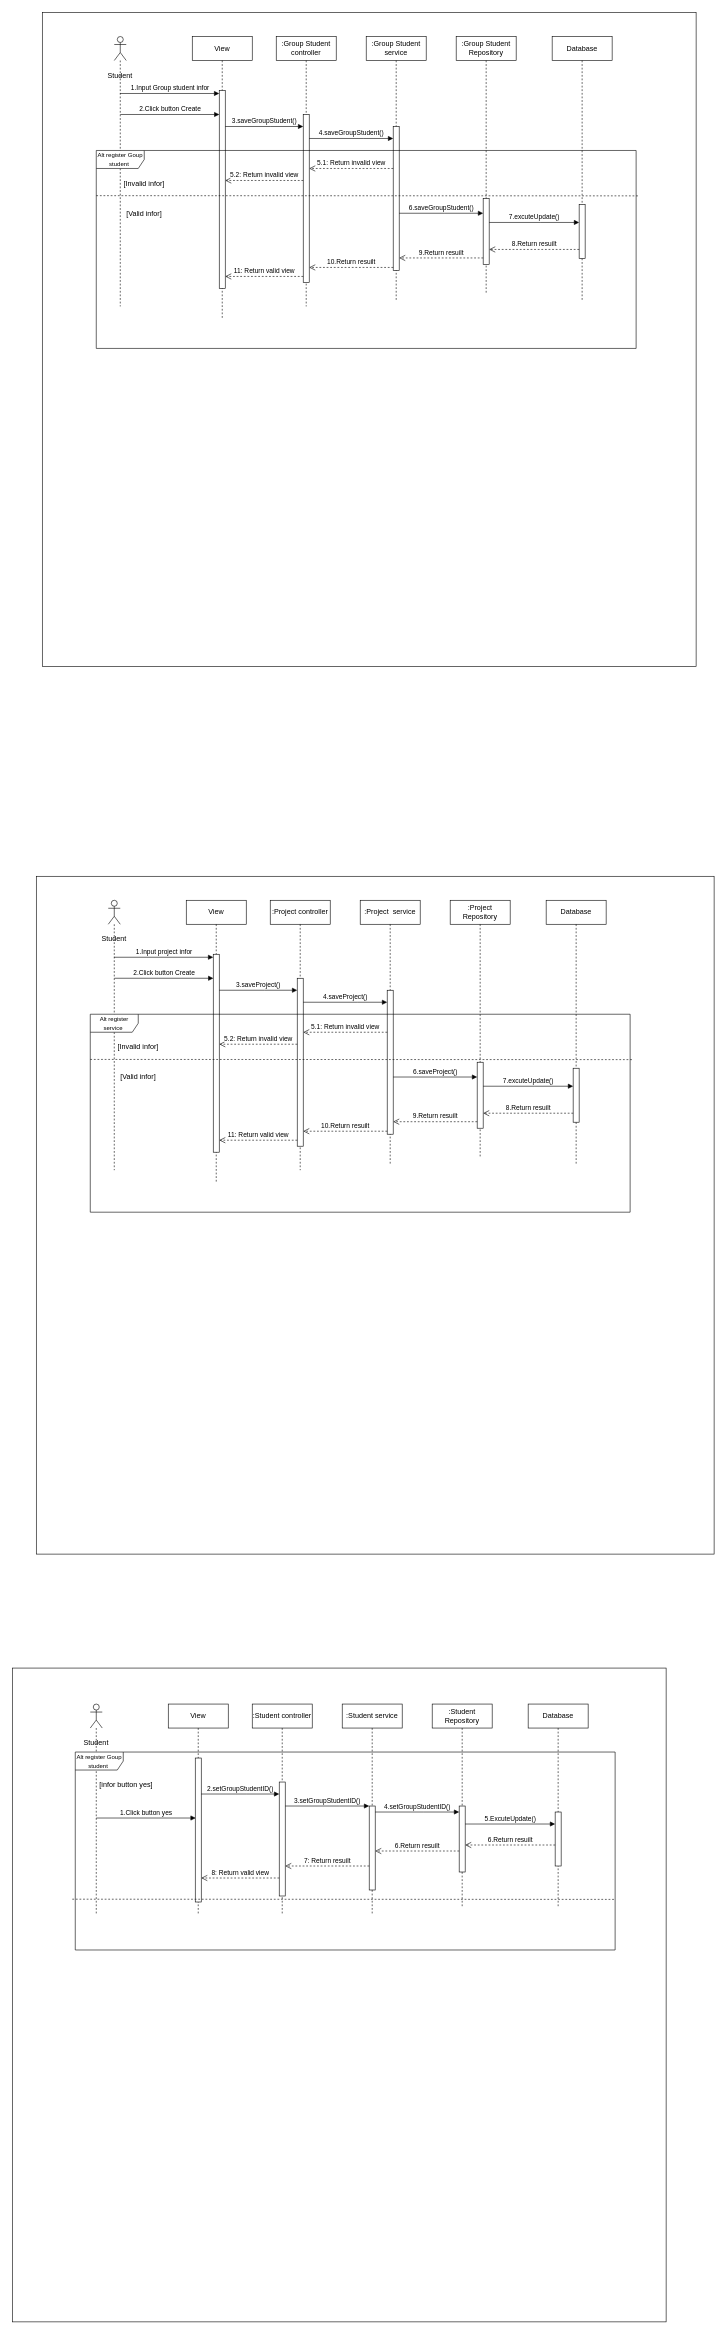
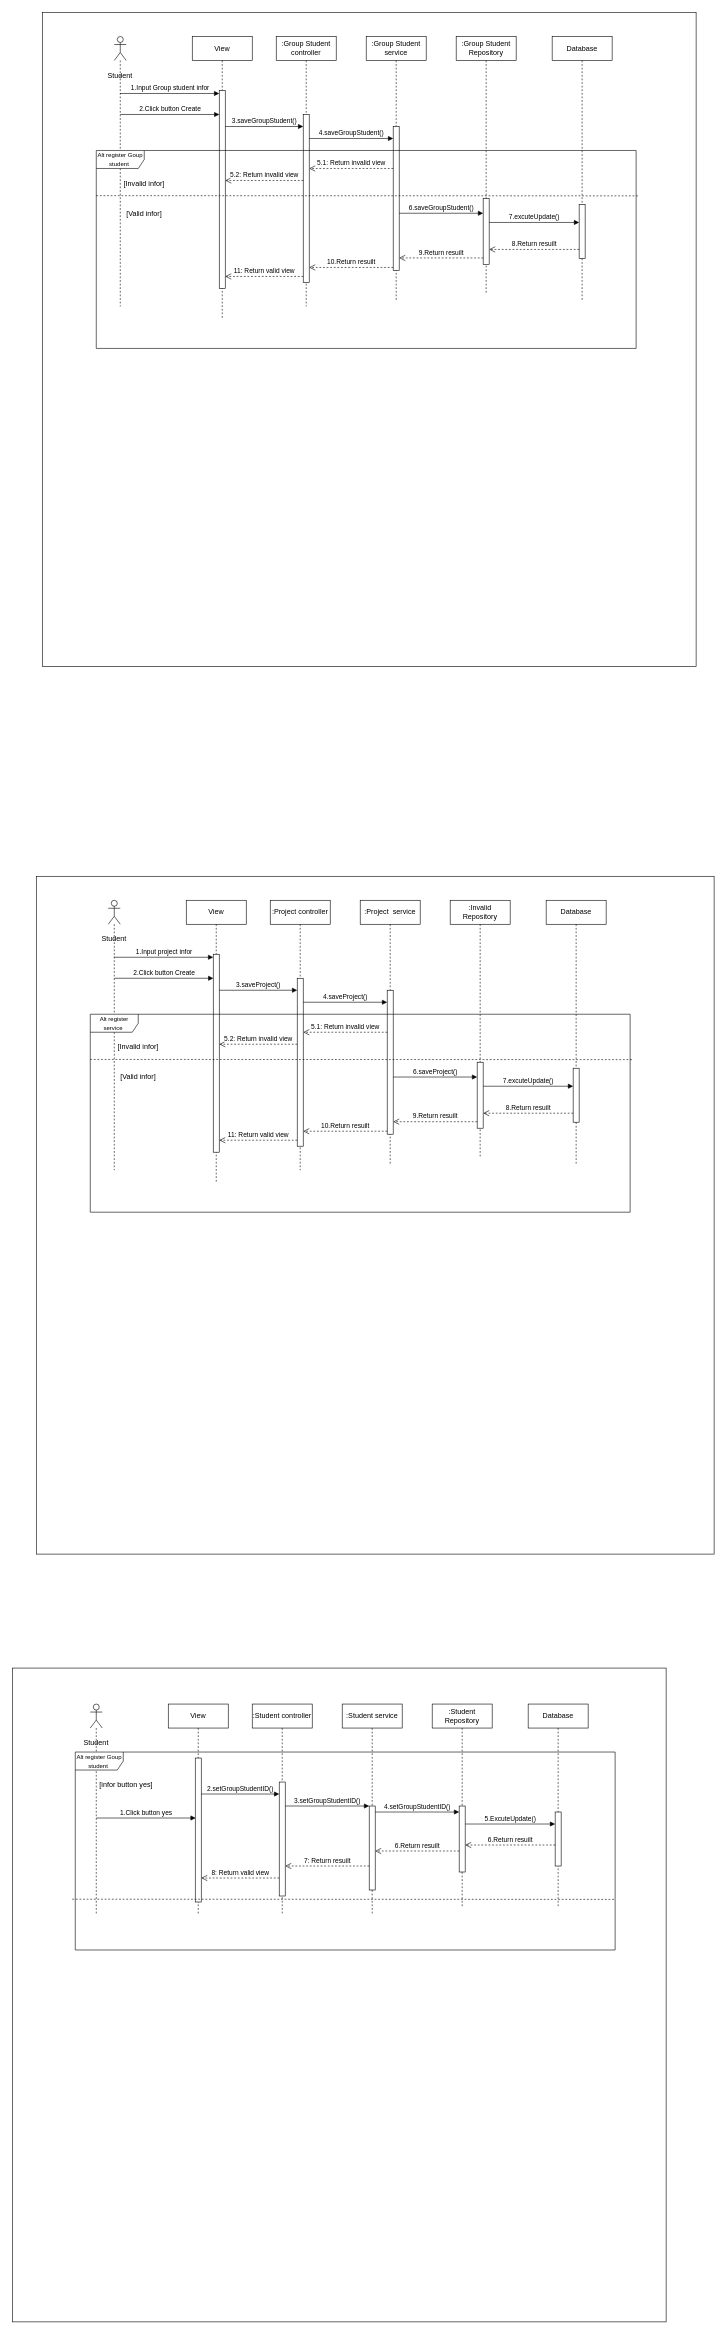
(480, 912) -> (480, 912)
